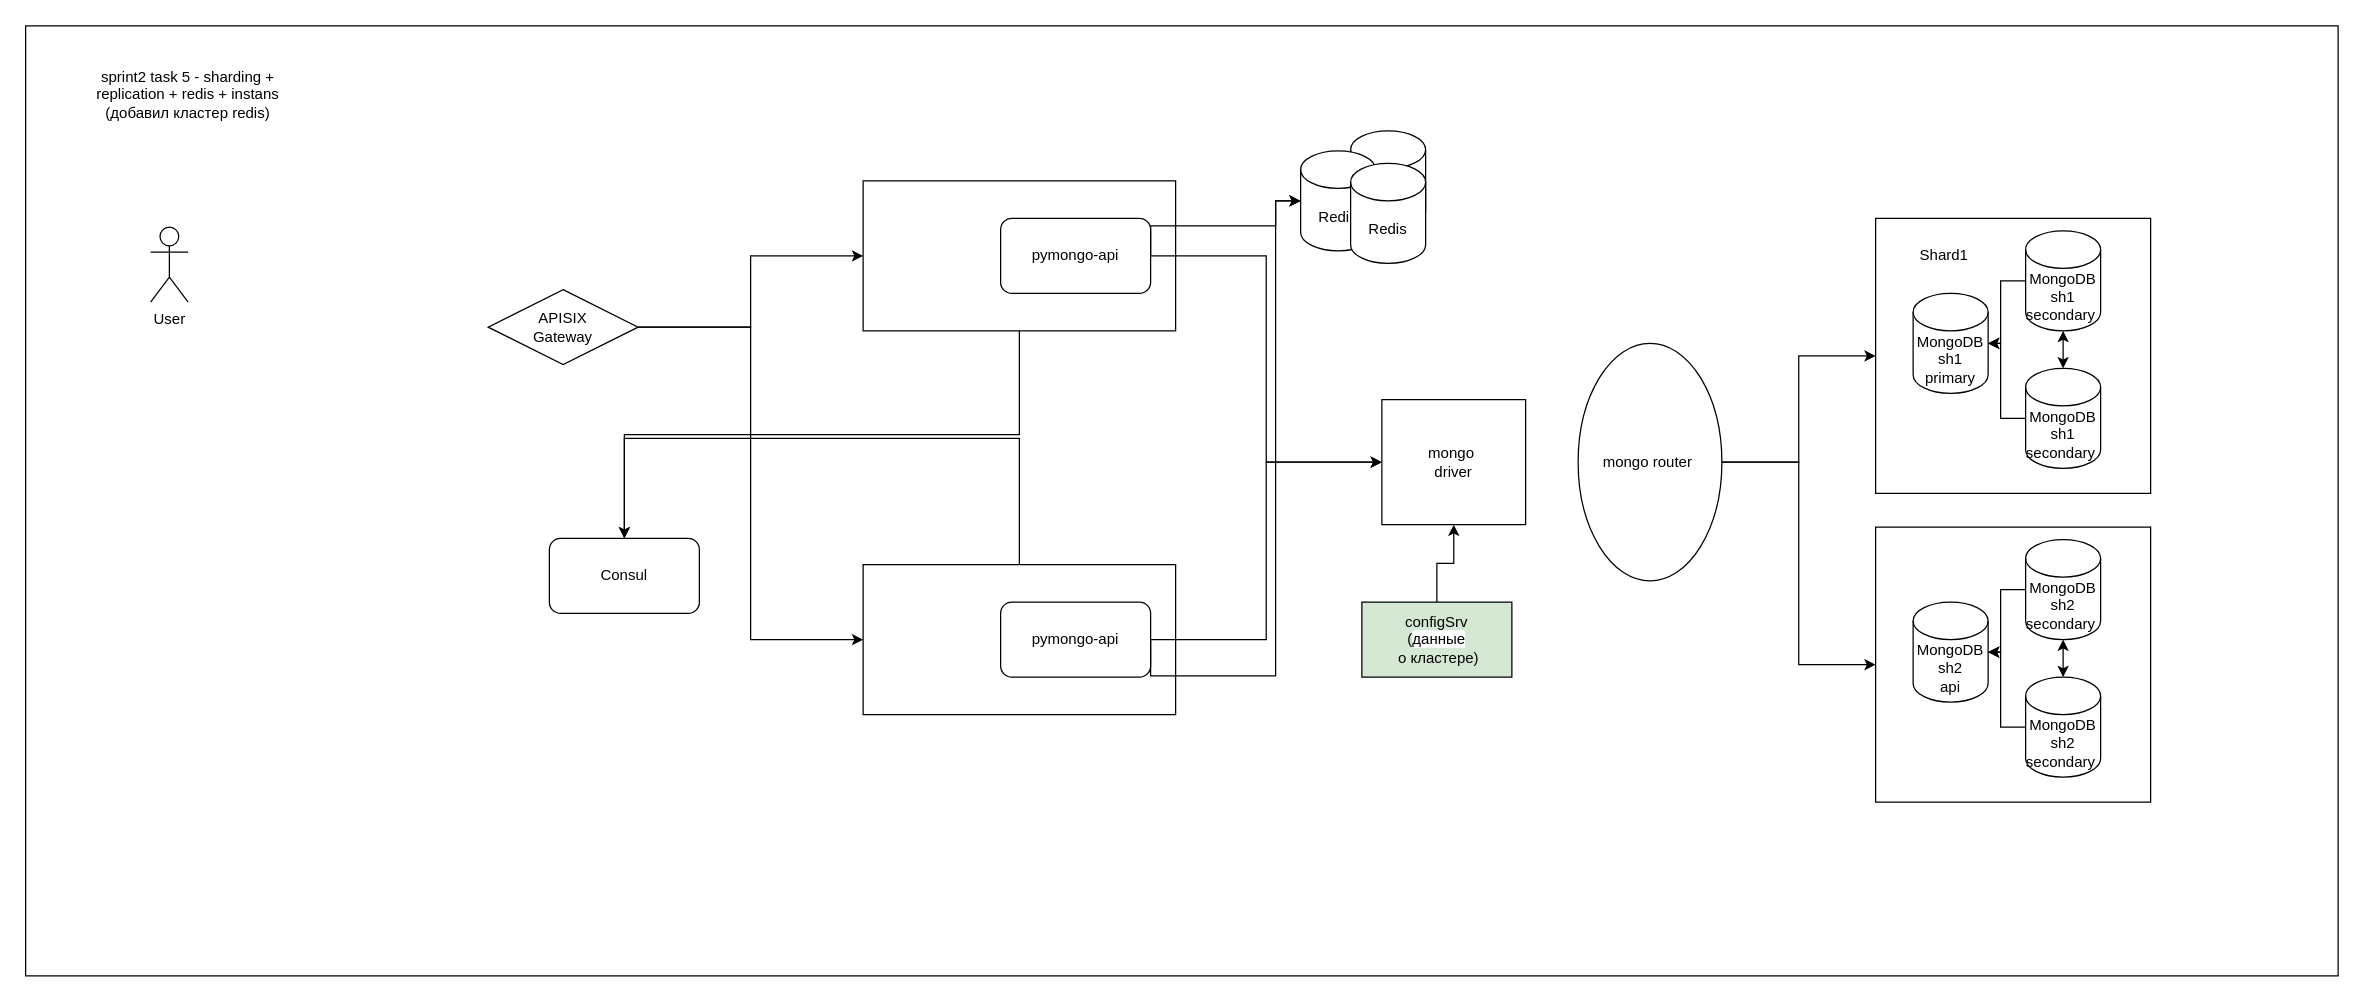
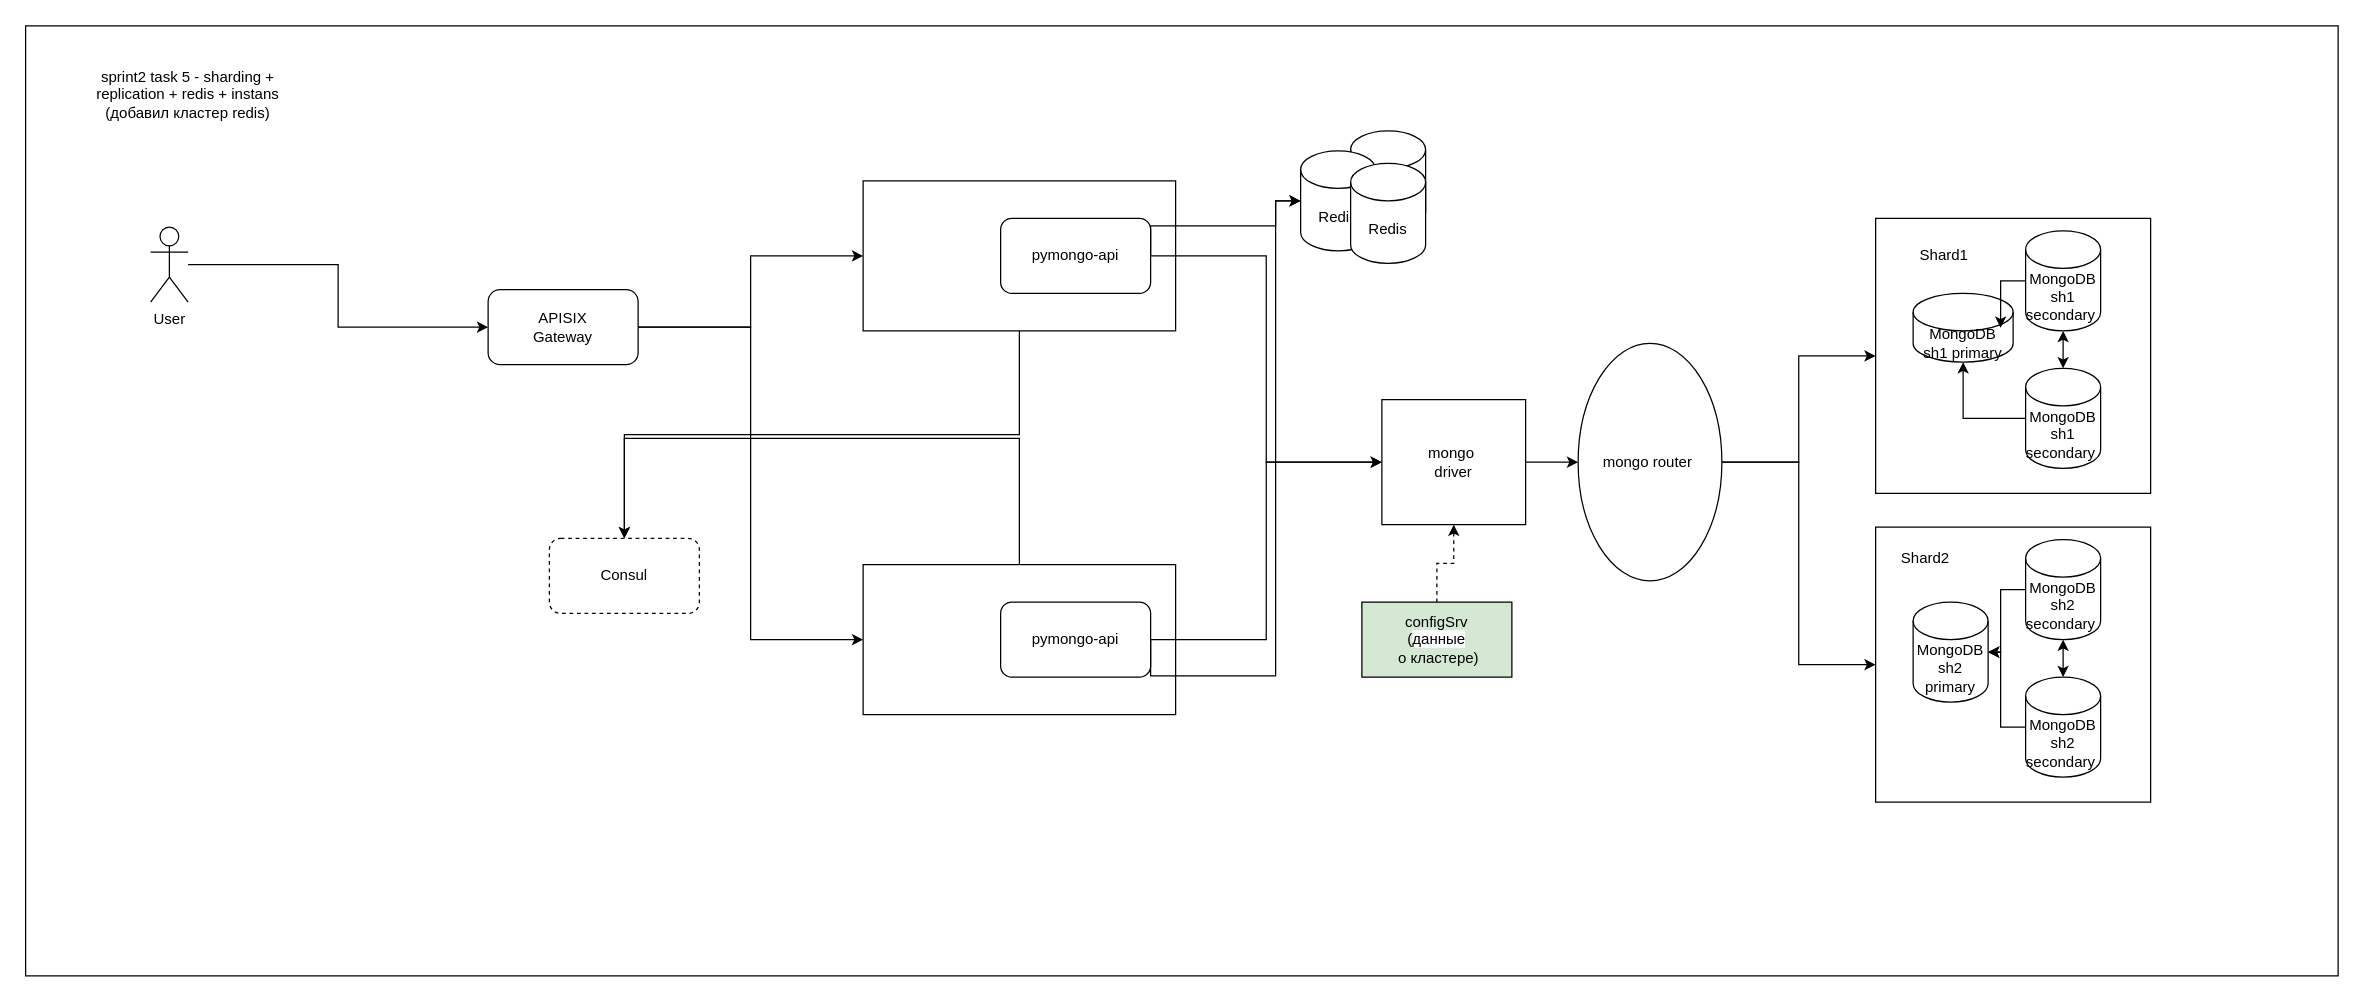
none -> (338, 292)
(563, 327) -> (563, 327)
(1951, 343) -> (1963, 328)
none -> (1548, 462)
none -> (1926, 558)
(1441, 563) -> (1441, 563)
(624, 576) -> (624, 576)
(1951, 668) -> (1951, 668)
